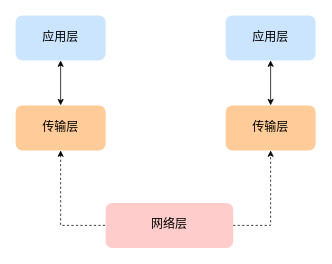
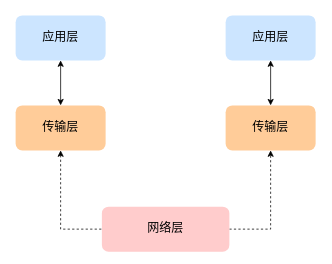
(169, 225) -> (165, 229)
